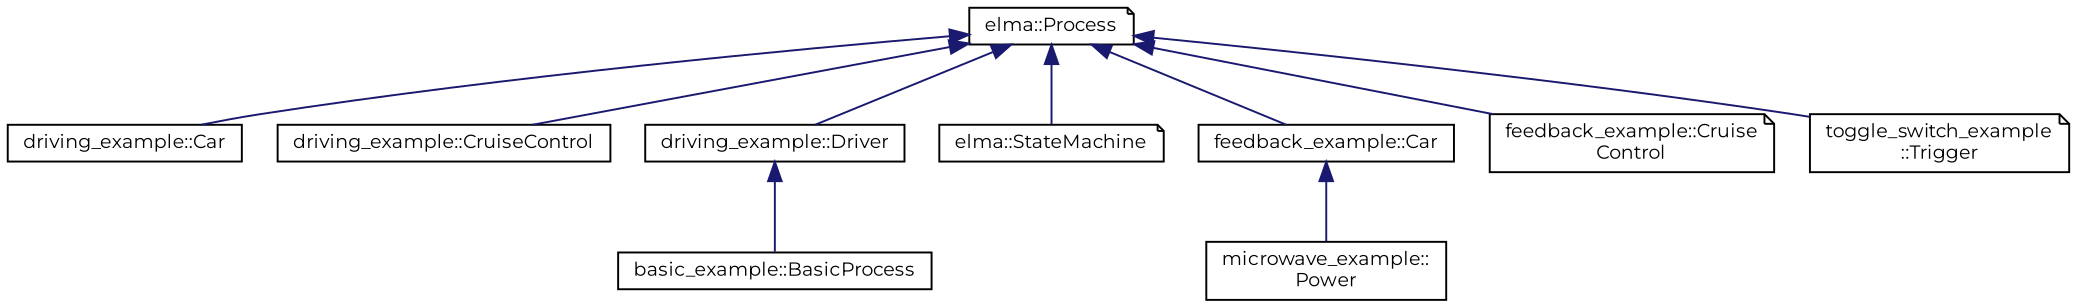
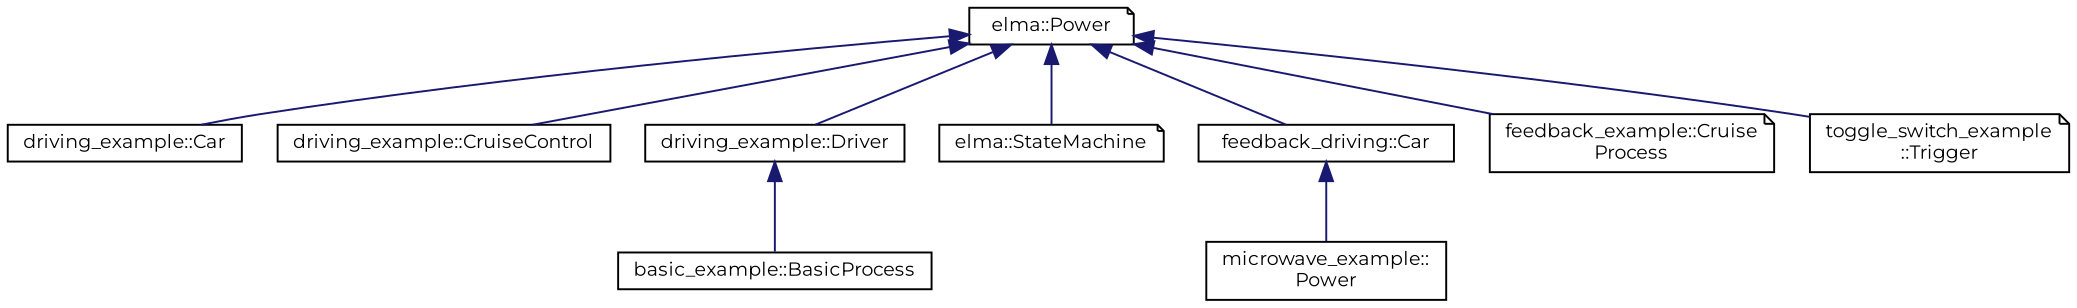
(1052, 26) -> (1052, 26)
(1326, 143) -> (1326, 143)
(1632, 143) -> (1632, 143)
